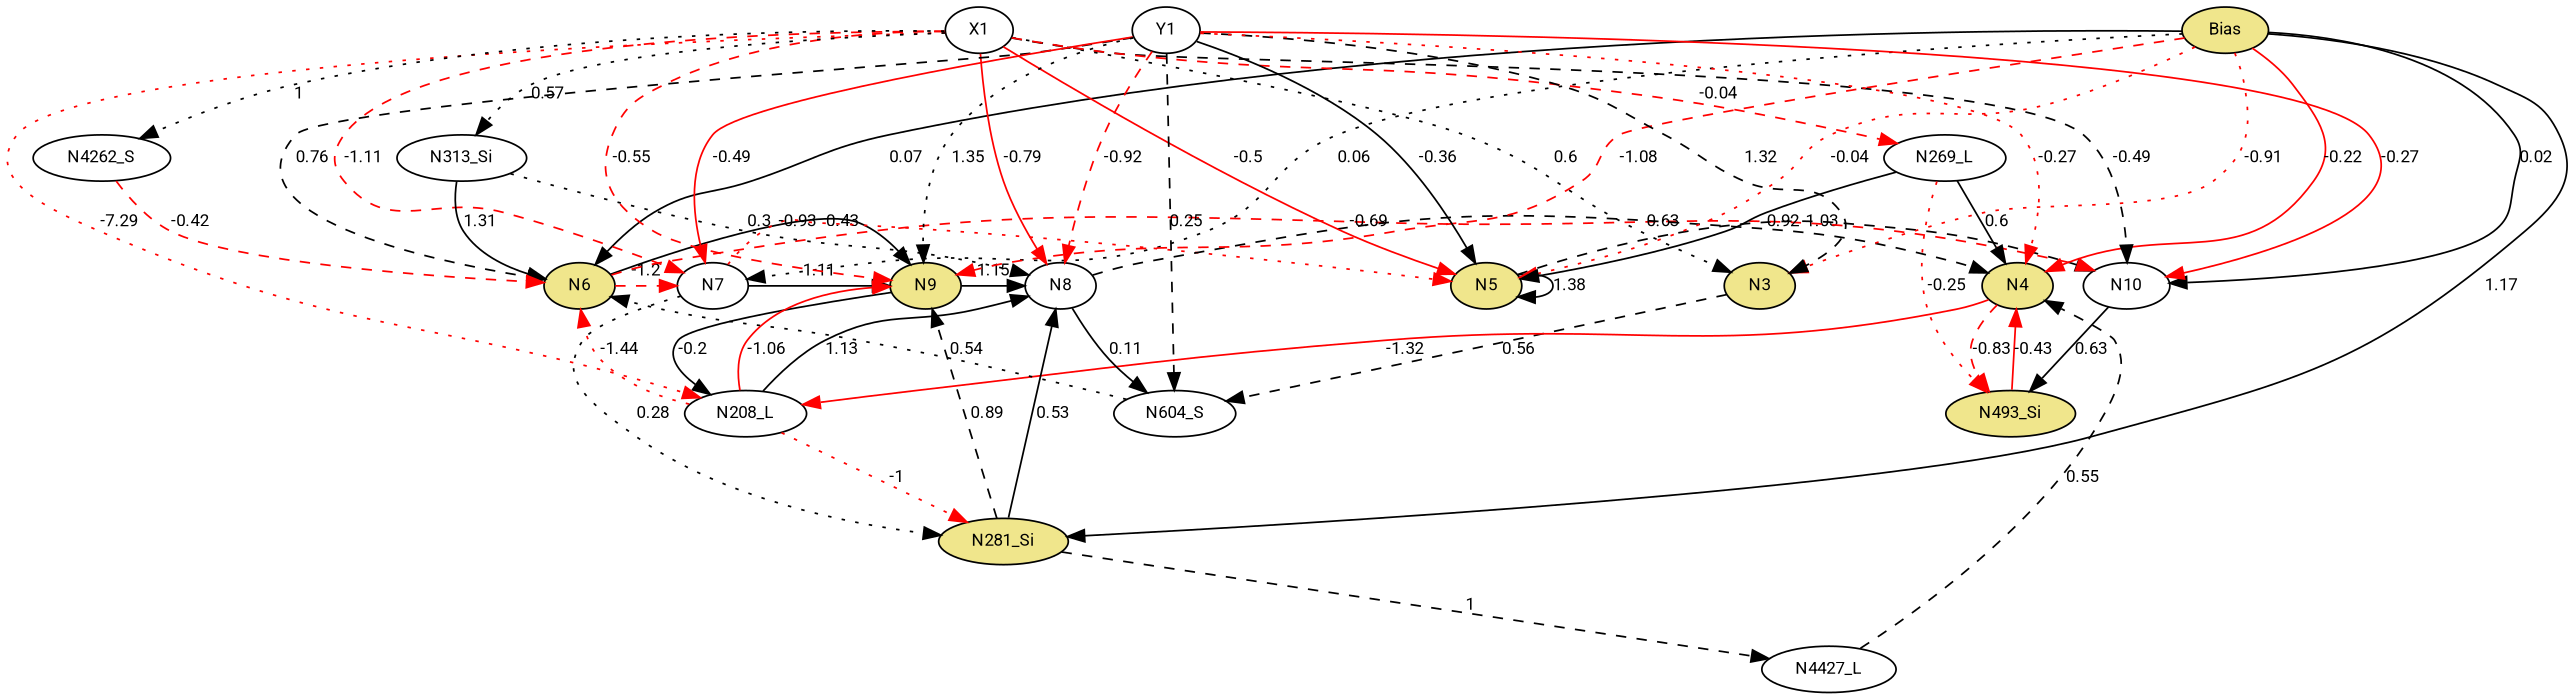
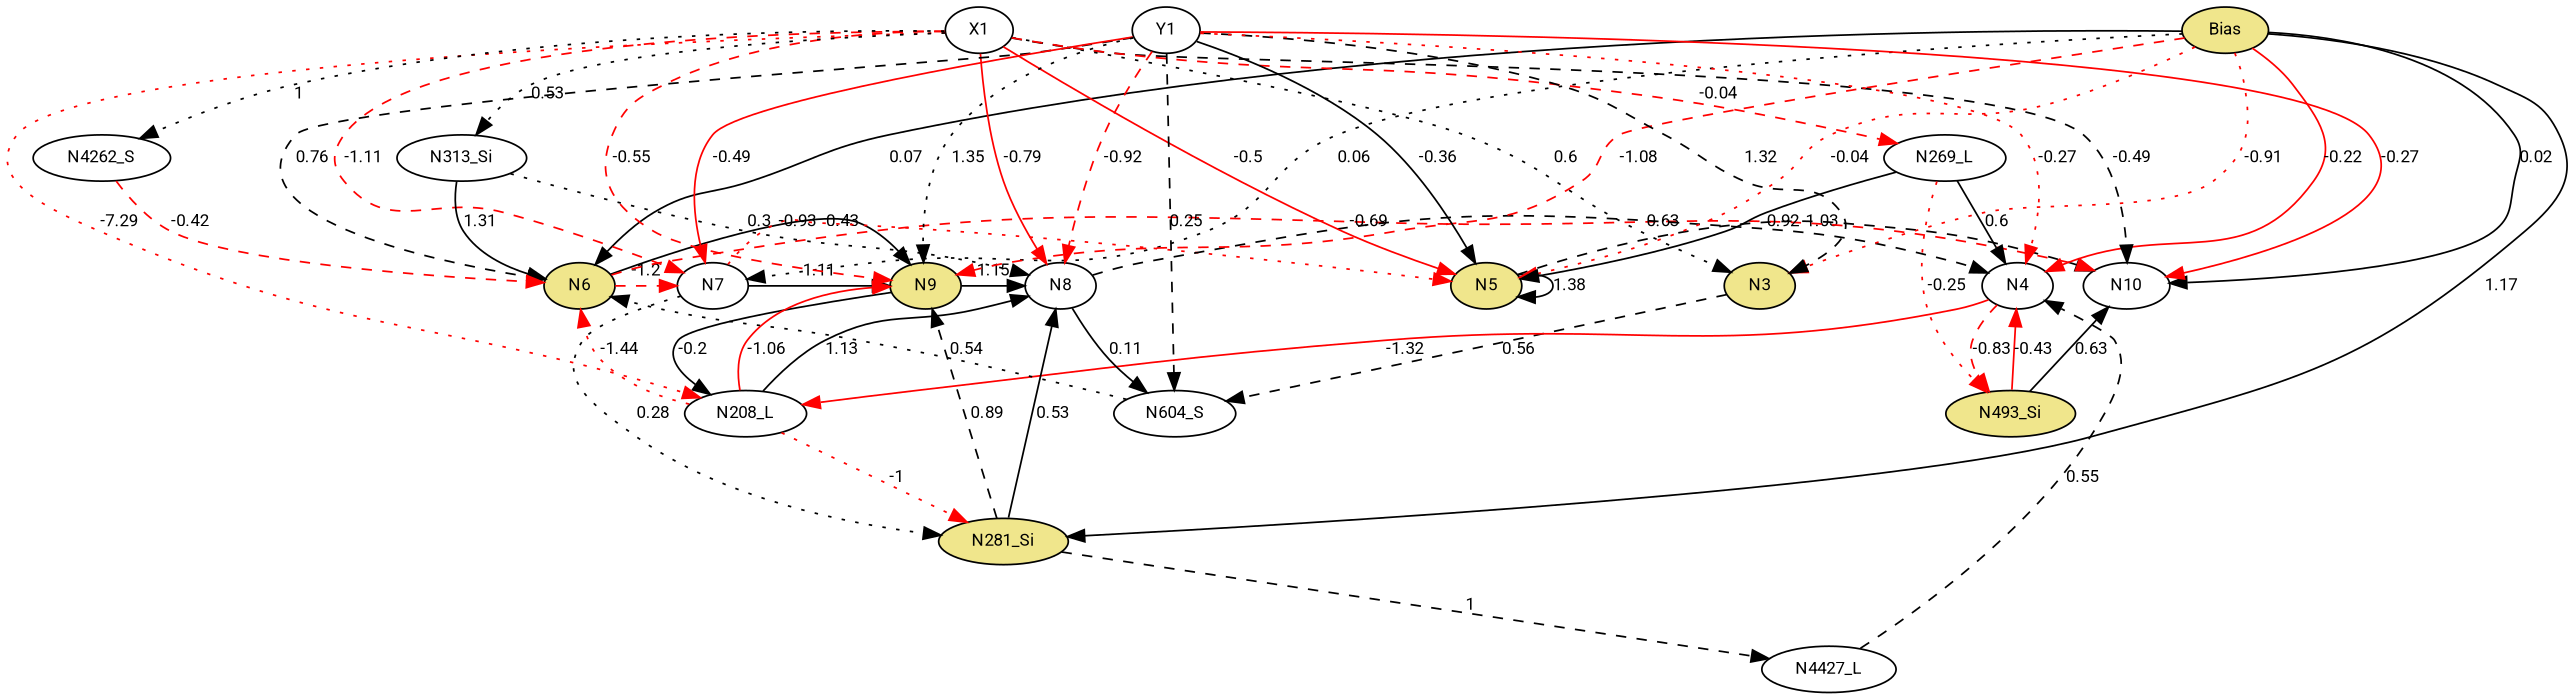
(547, 94) -> (547, 94)
(2018, 286) -> (2018, 286)
(2075, 343) -> (2063, 356)
